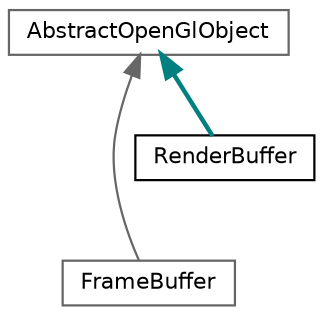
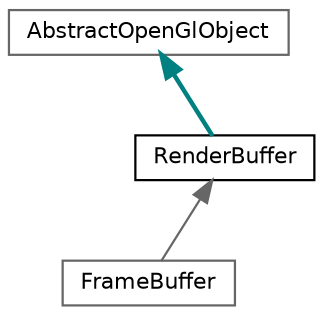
(114, 169) -> (181, 230)
